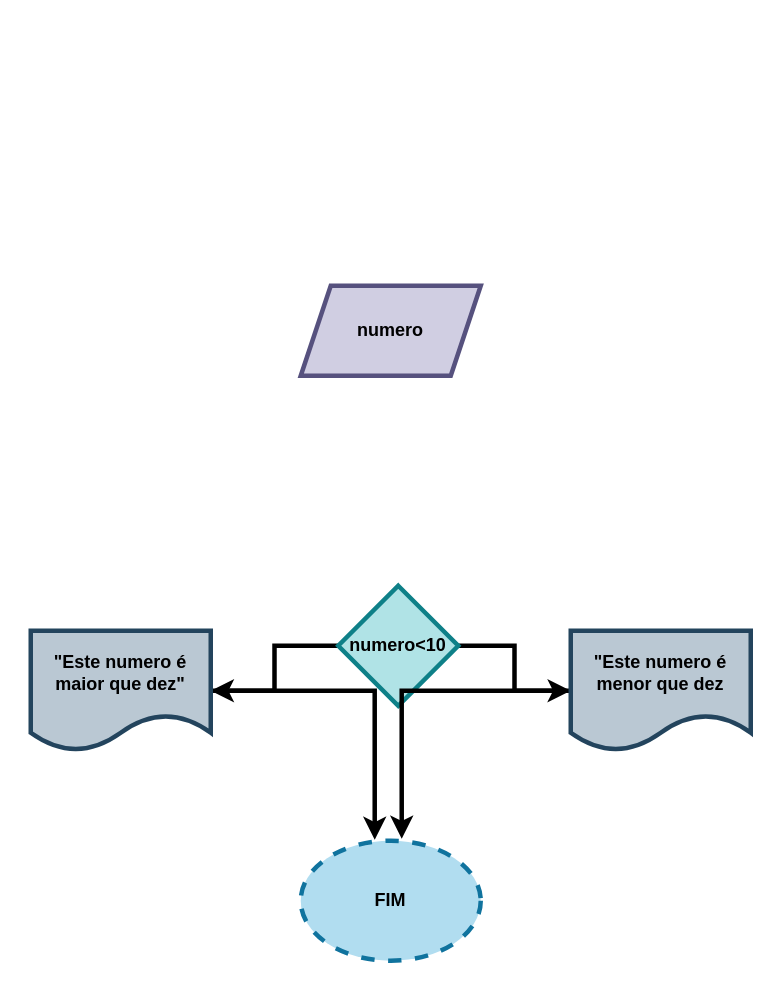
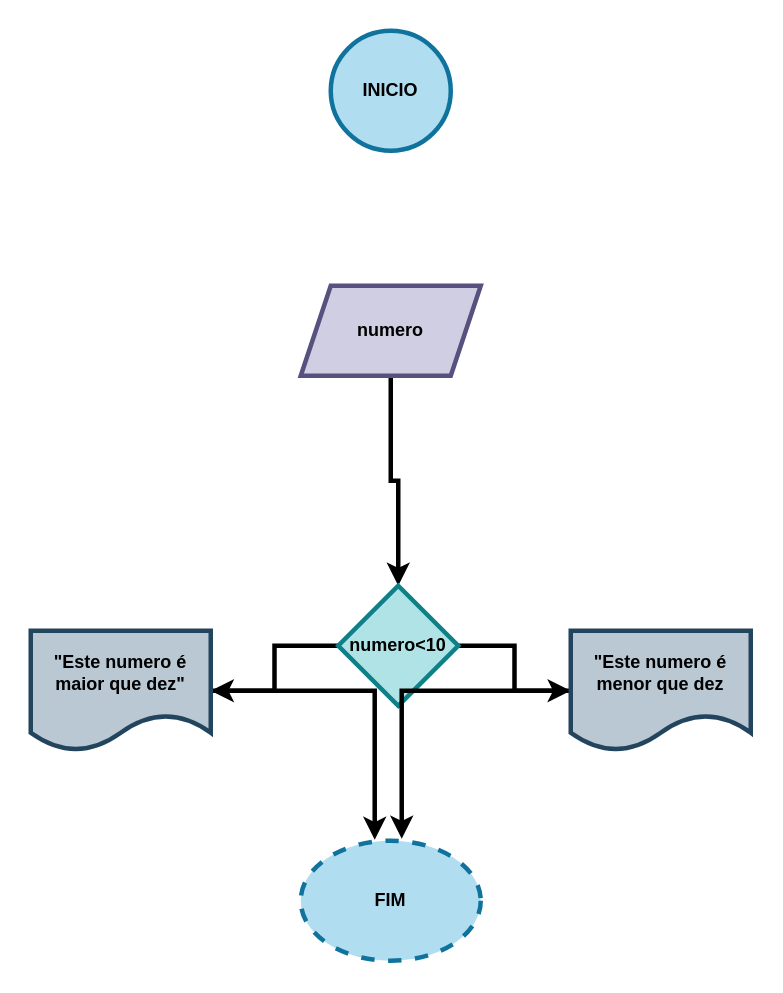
none -> (391, 91)
none -> (391, 476)
